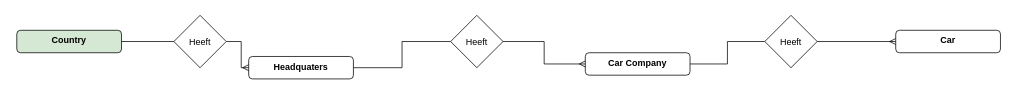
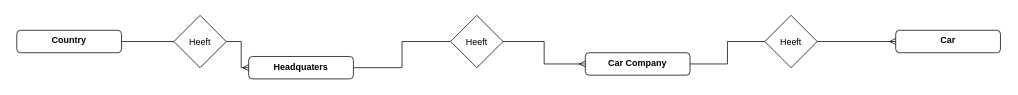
(68, 42) -> (68, 42)
